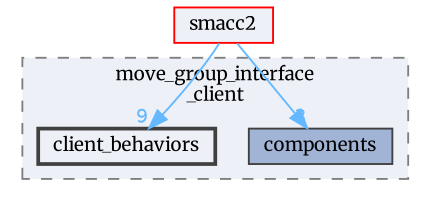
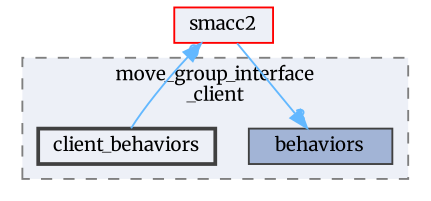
(192, 80) -> (158, 91)
(321, 146) -> (321, 146)
